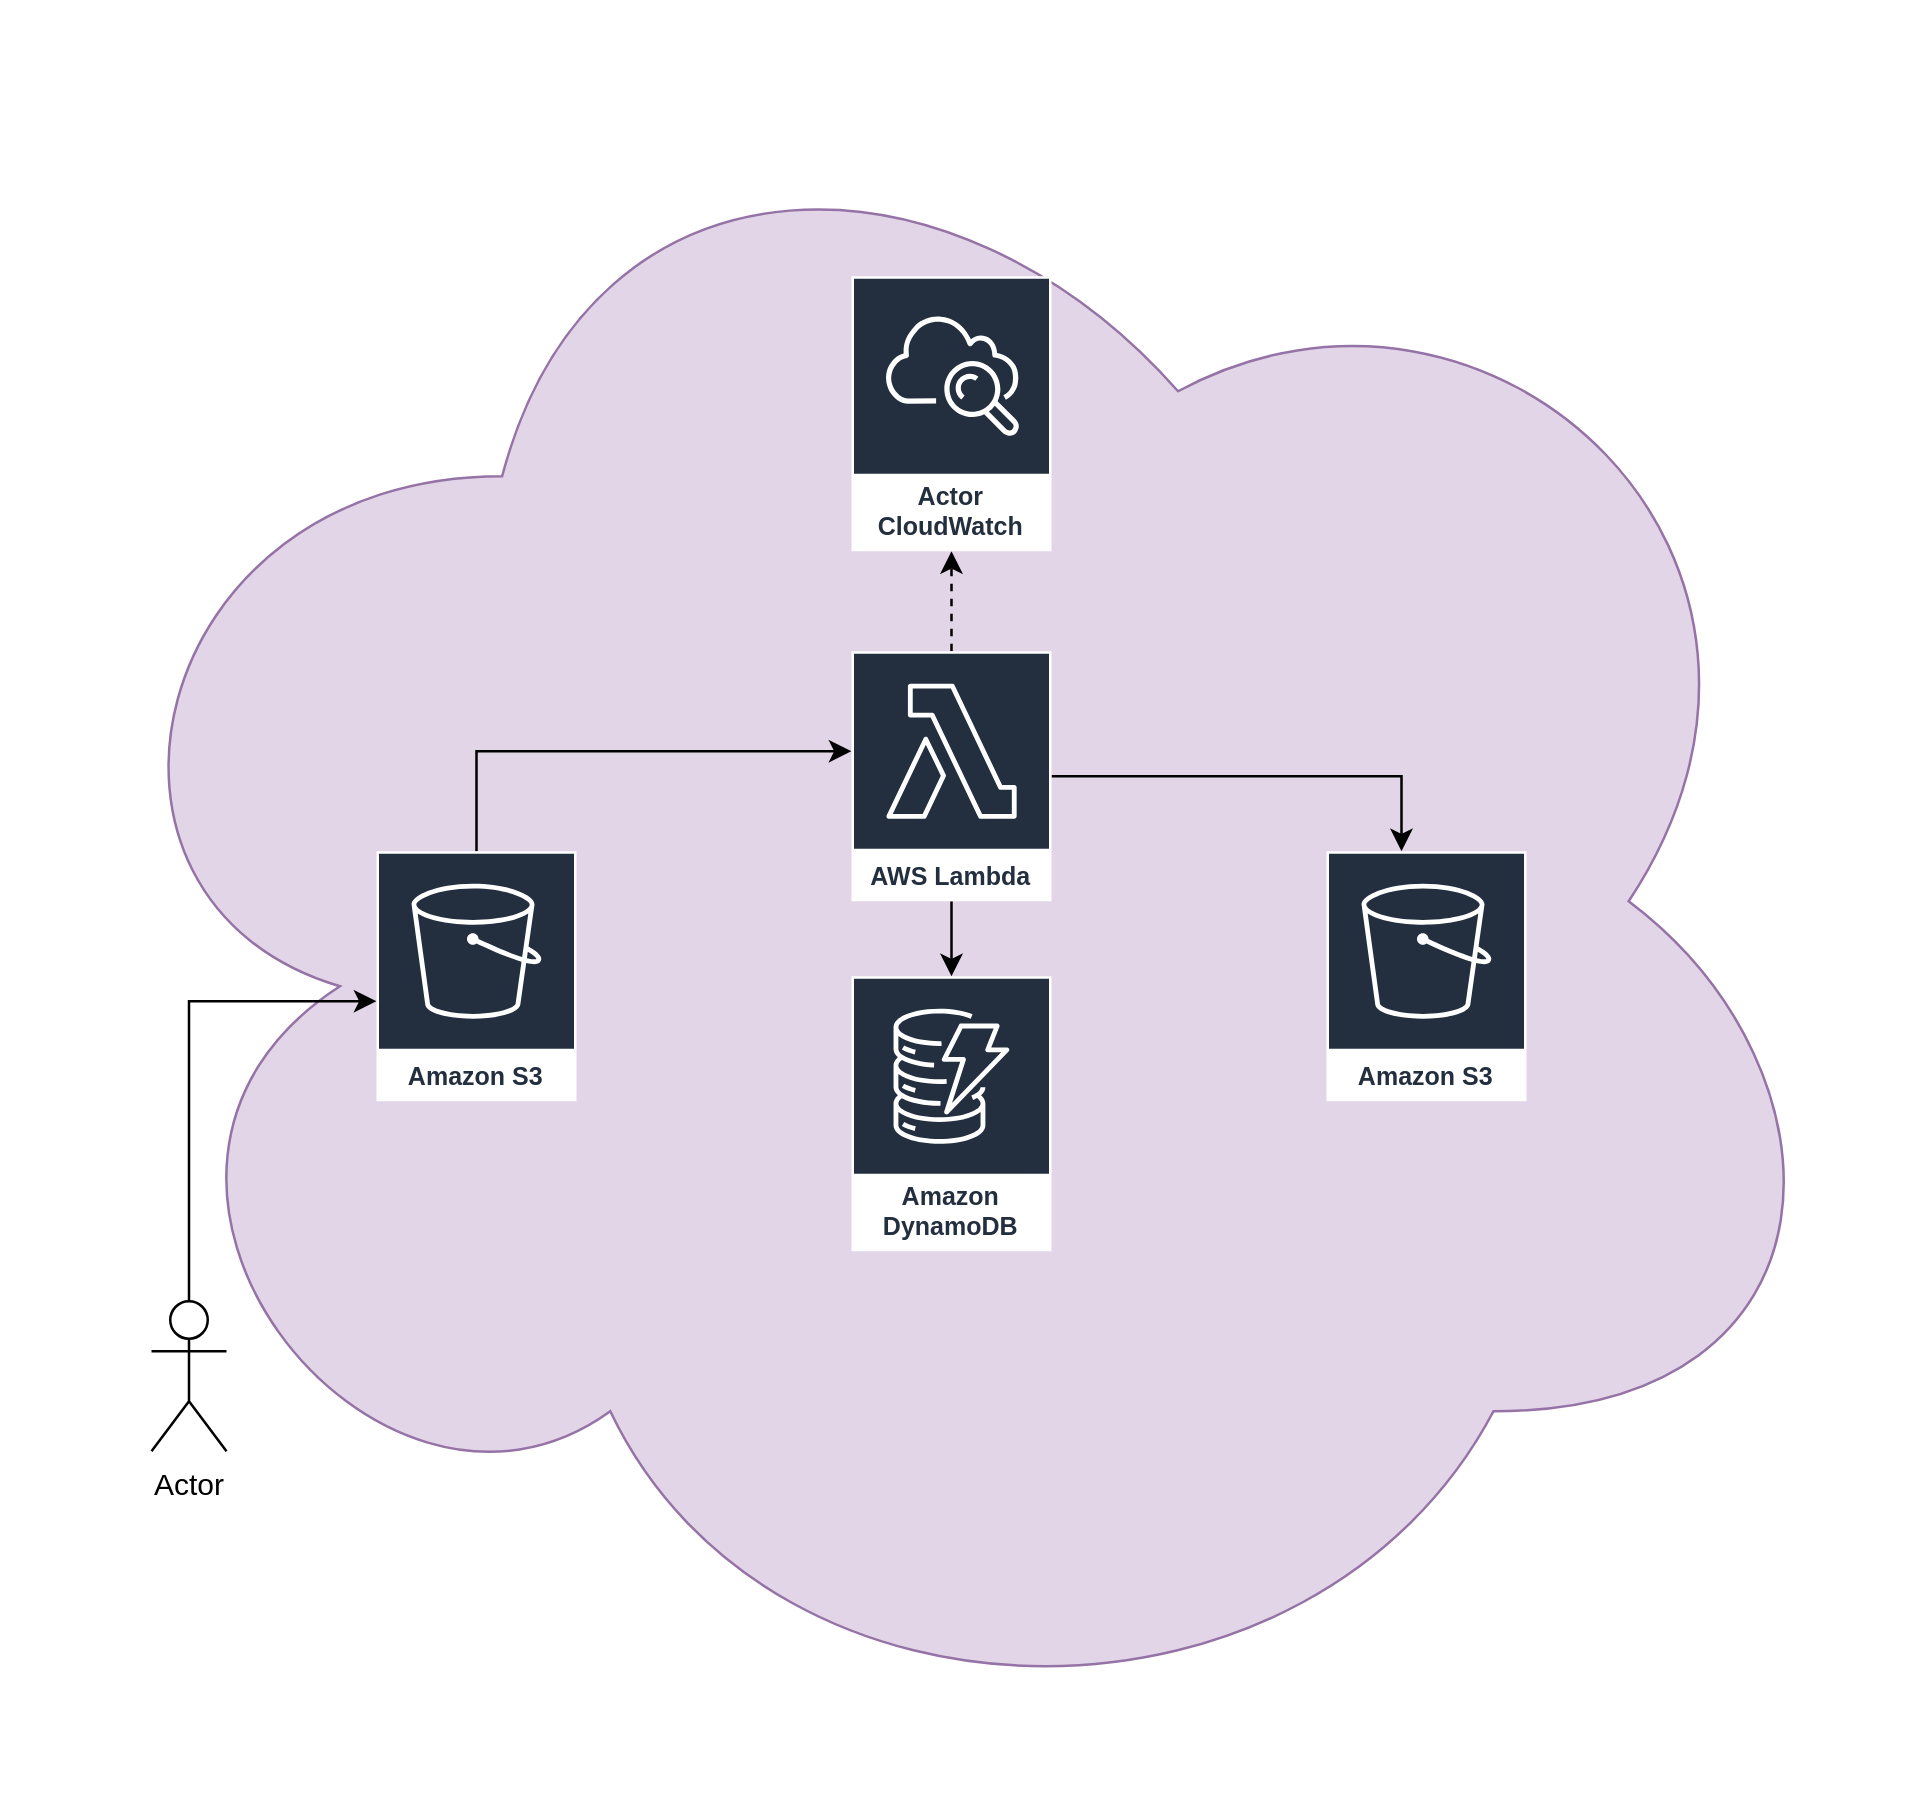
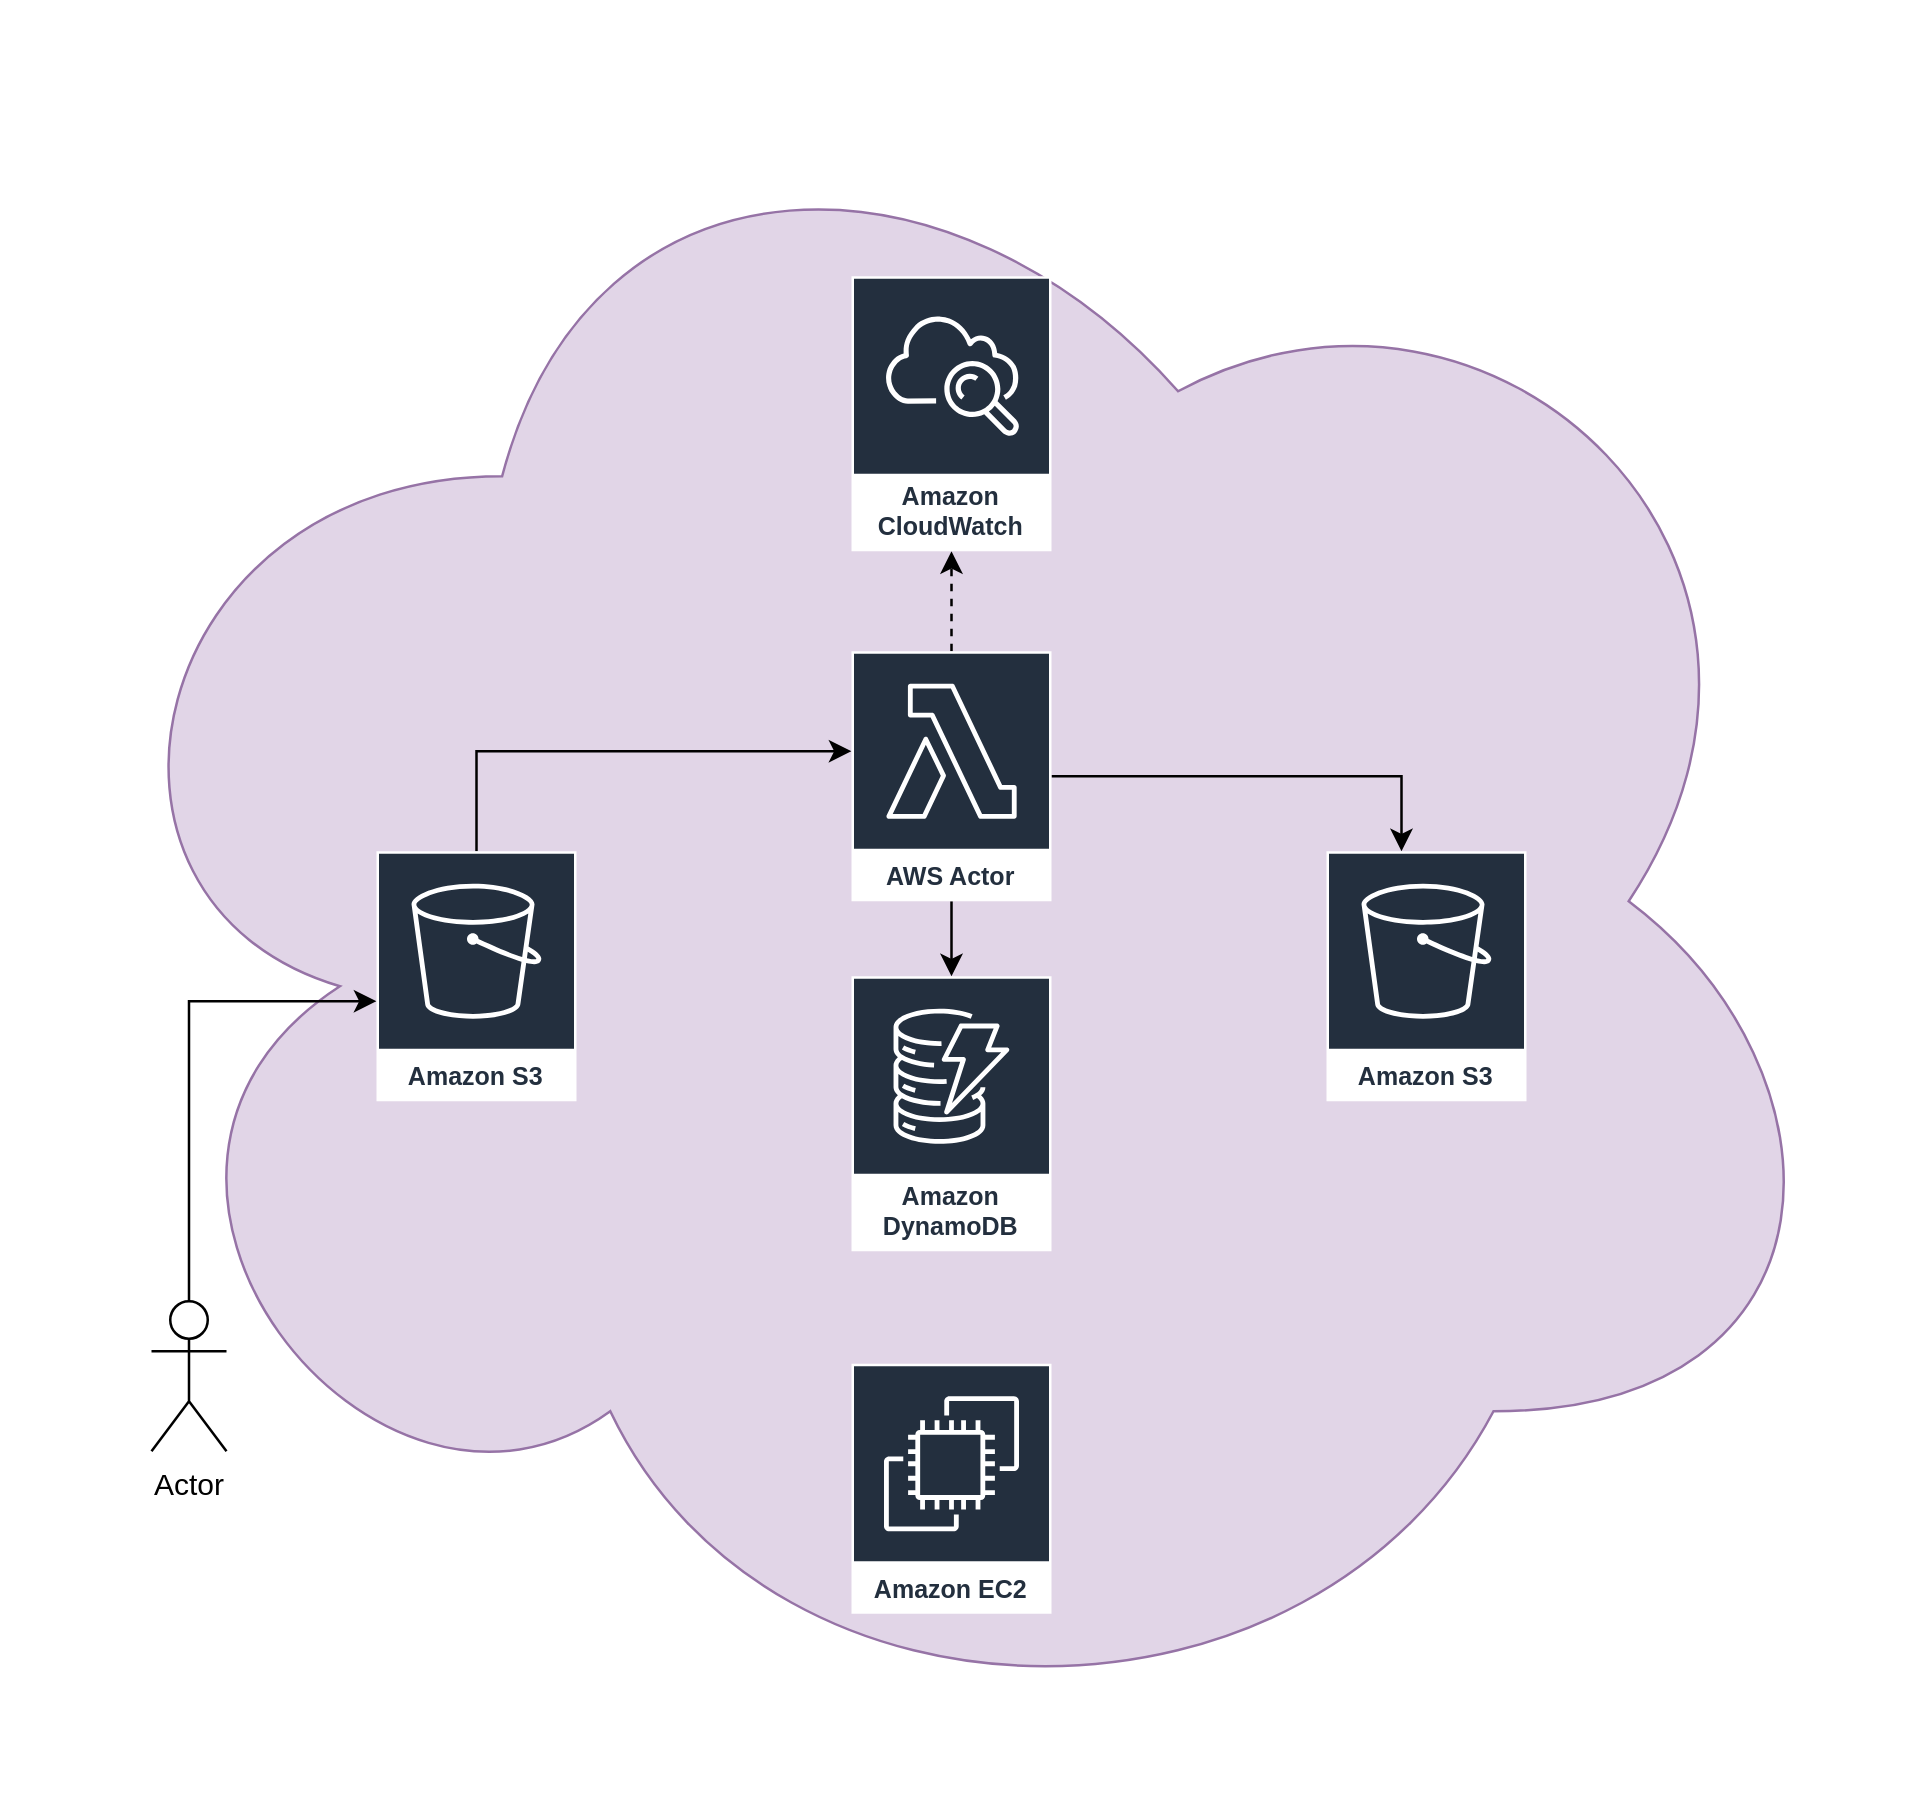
(951, 511) -> (951, 511)
(951, 876) -> (951, 876)
none -> (951, 1489)
